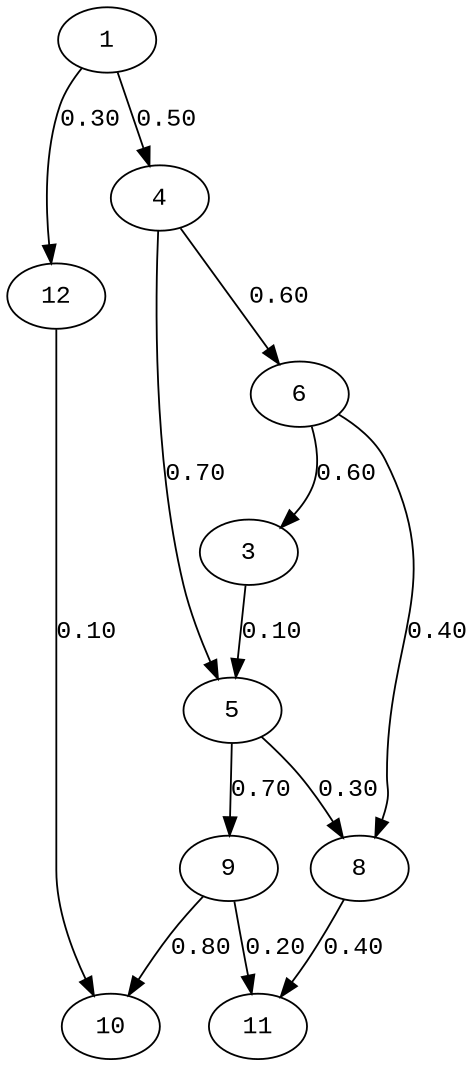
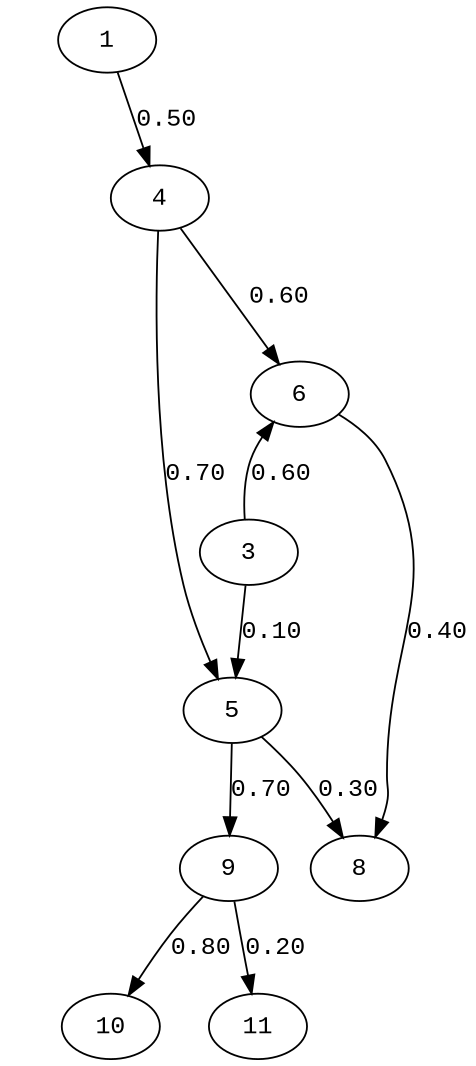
(56, 296) -> none
(316, 473) -> (246, 476)
(319, 942) -> none
